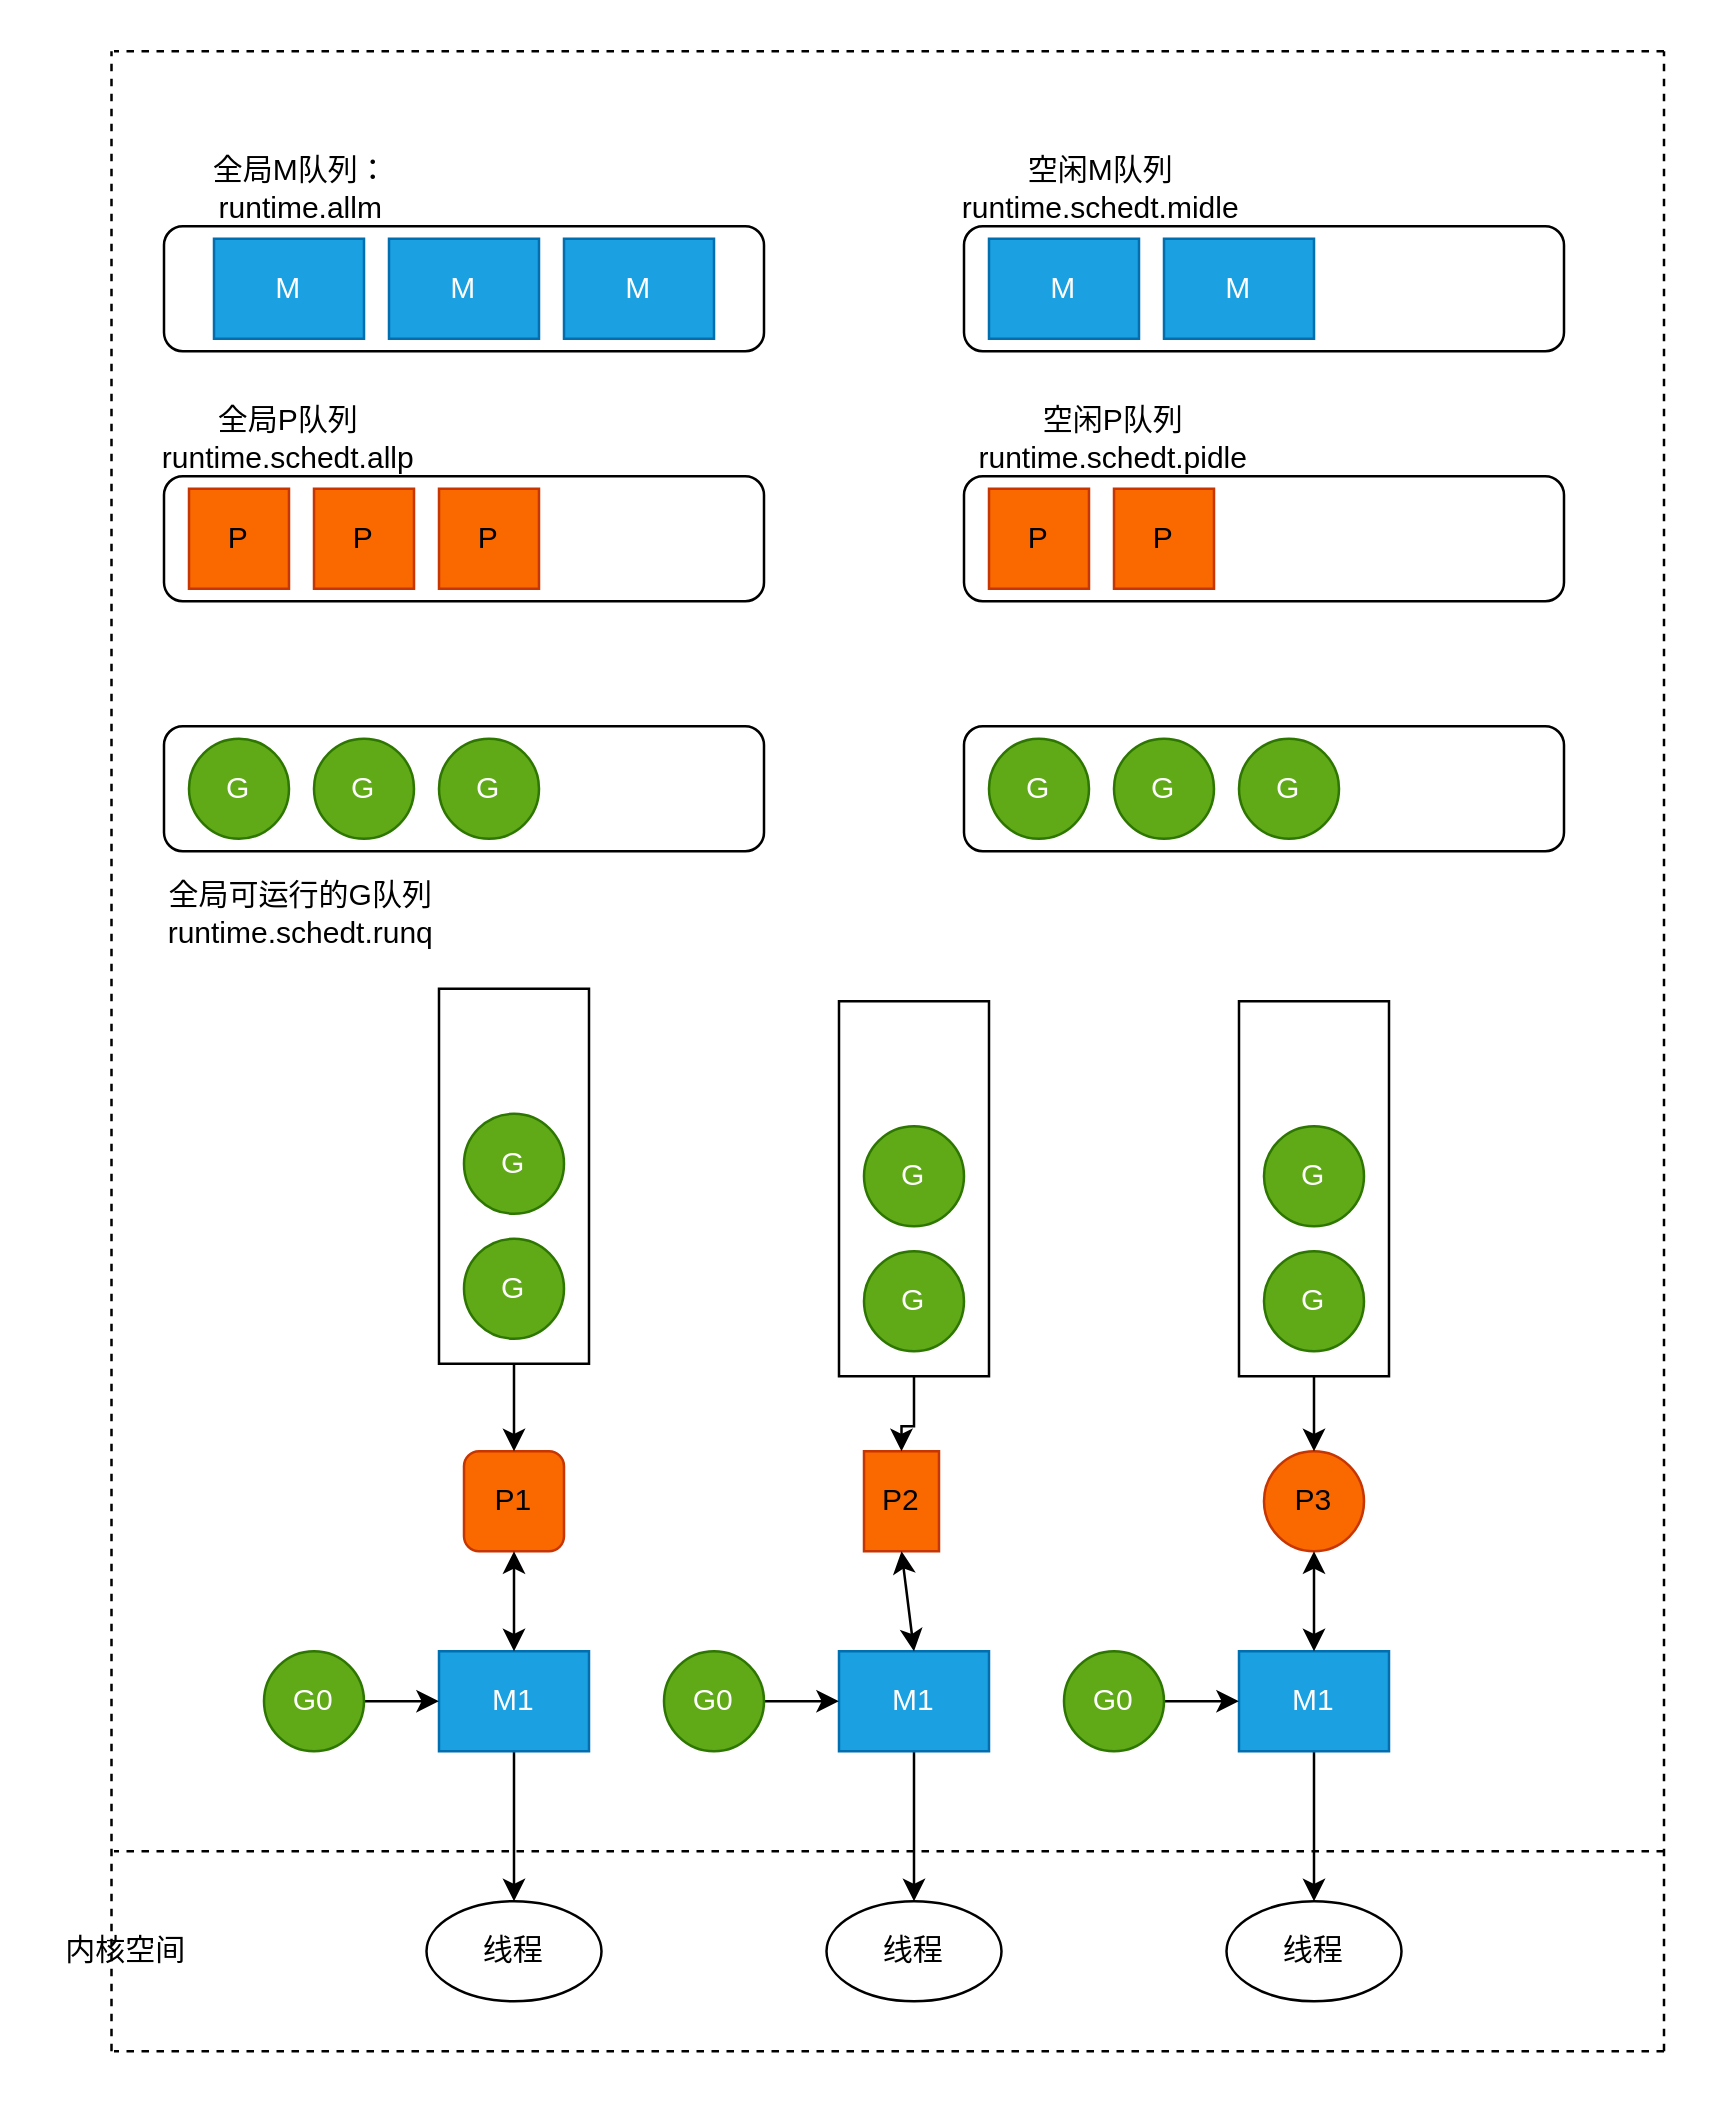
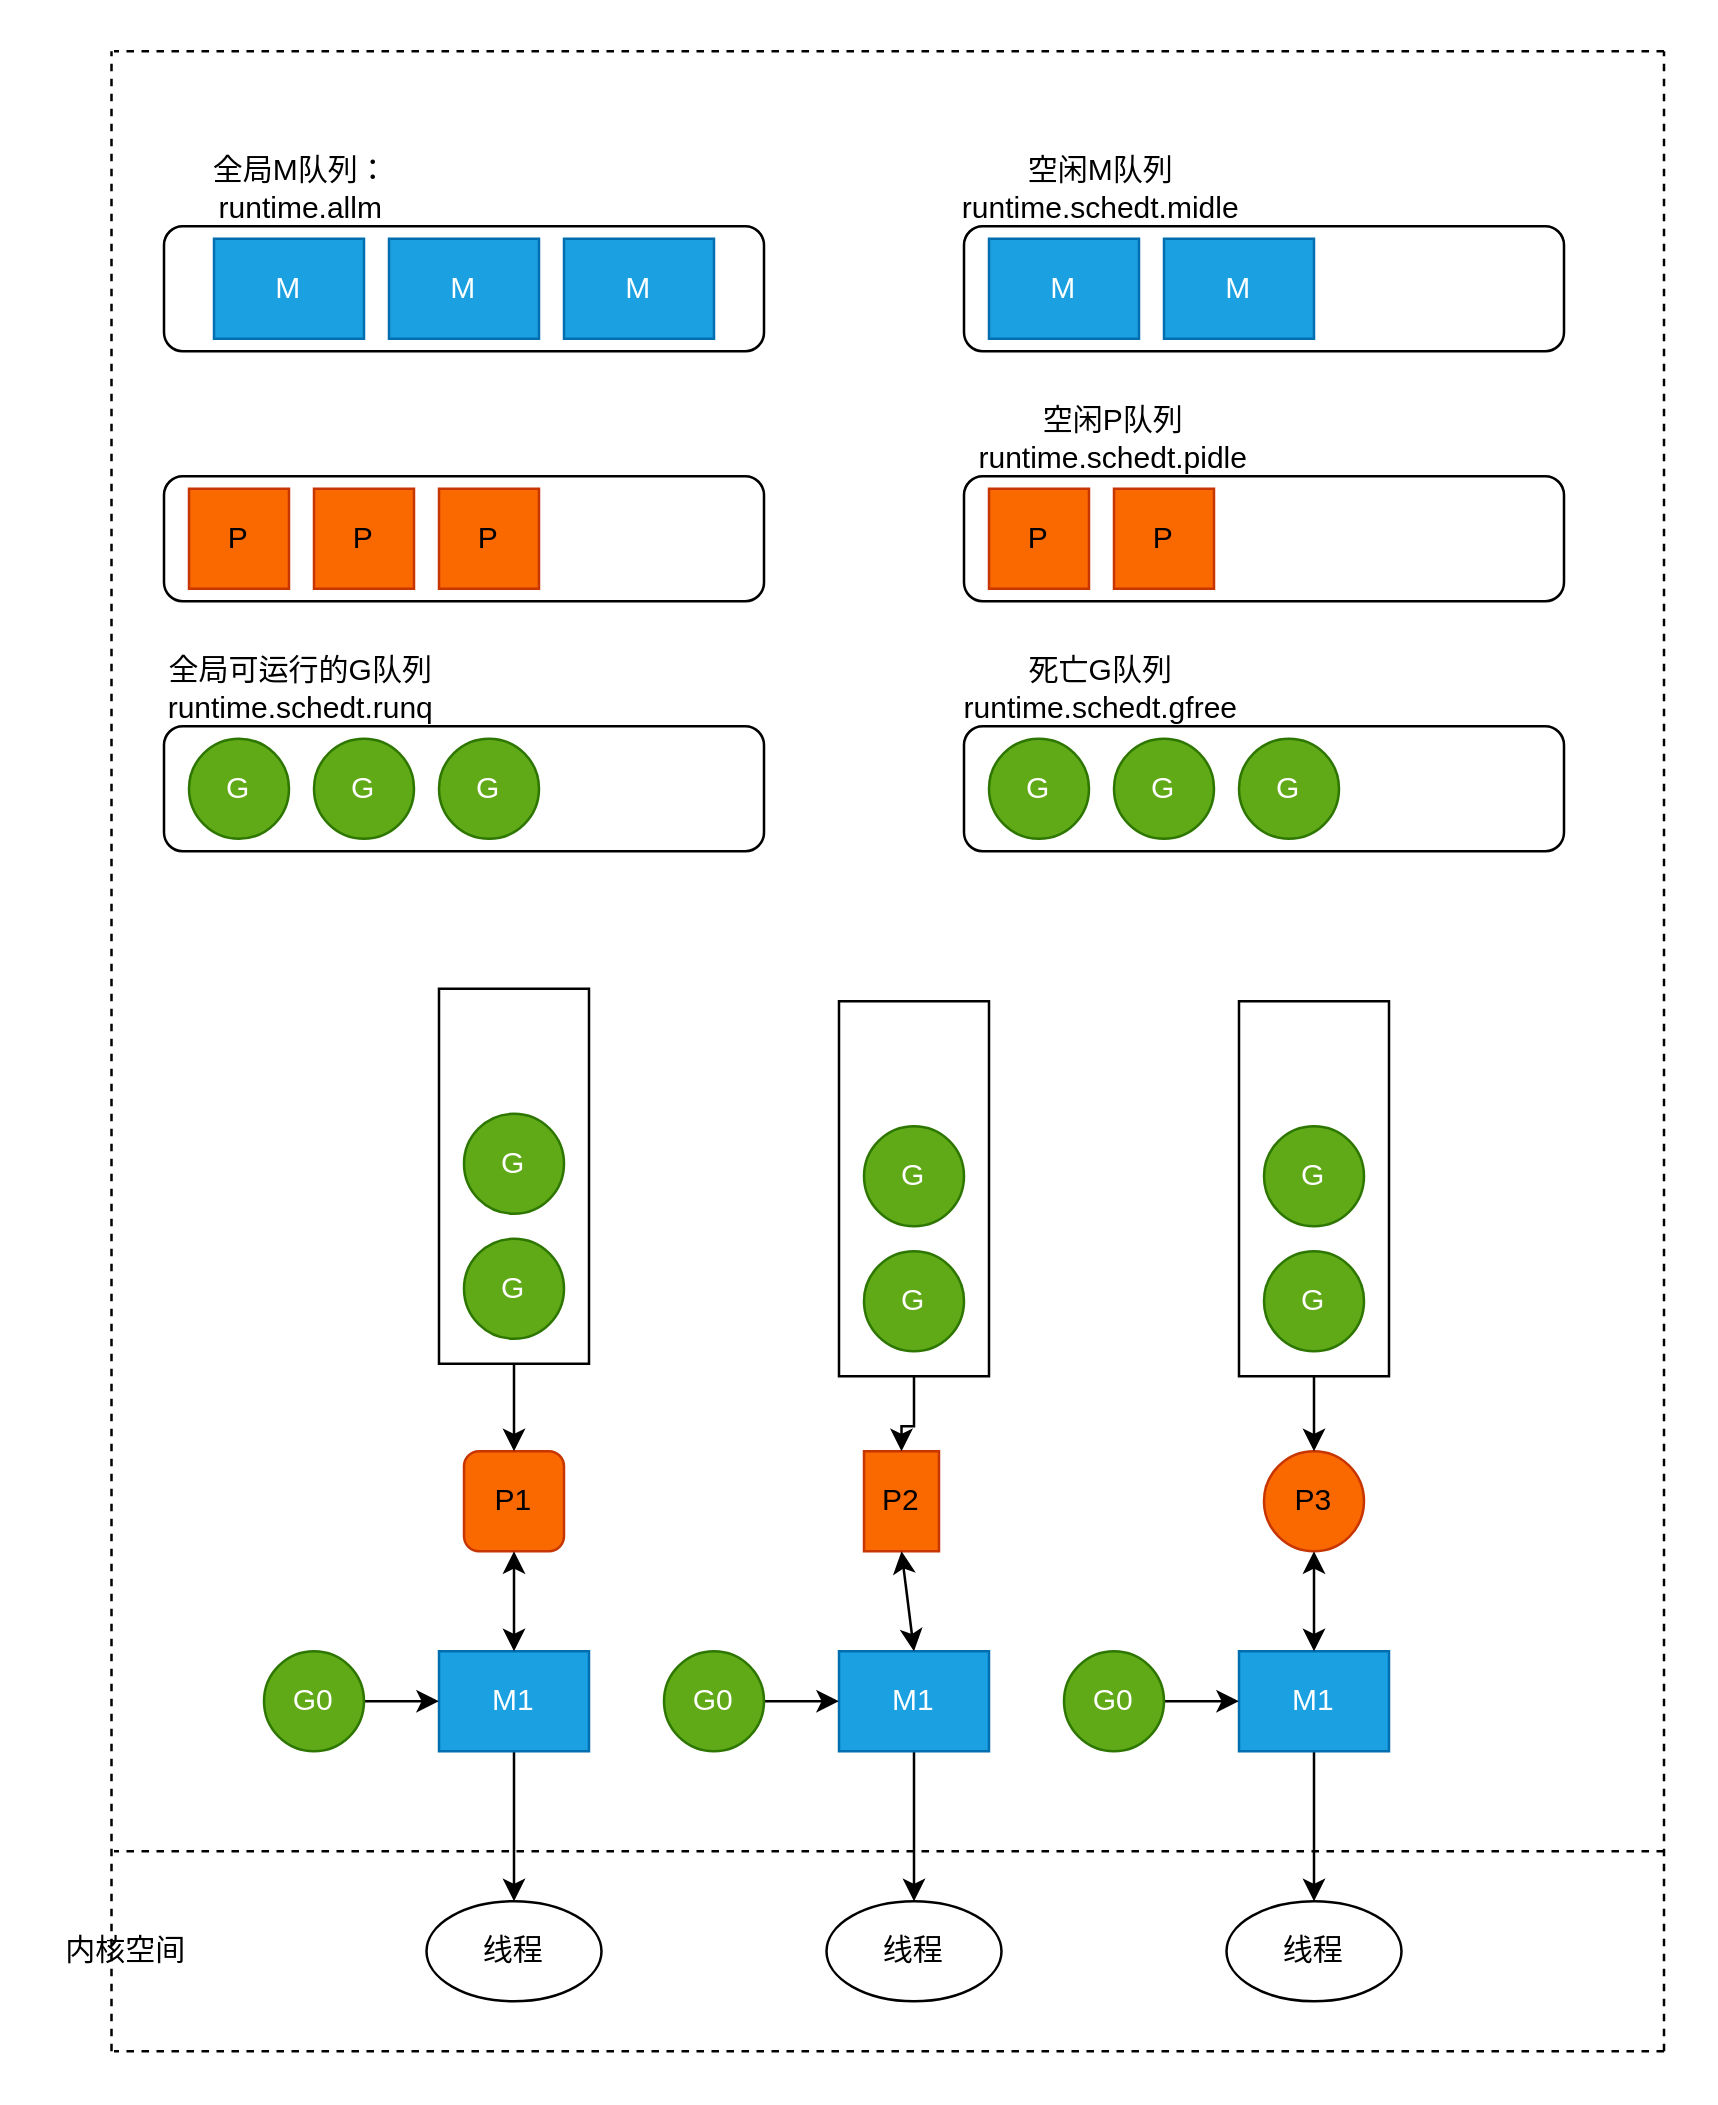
(289, 439) -> none
none -> (1101, 689)
(301, 914) -> (301, 689)
